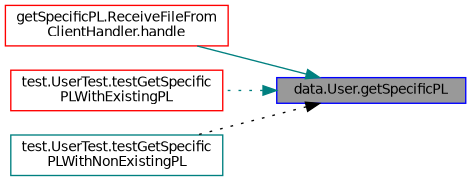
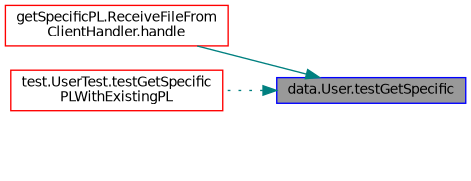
(371, 90) -> (371, 90)
(117, 155) -> none
